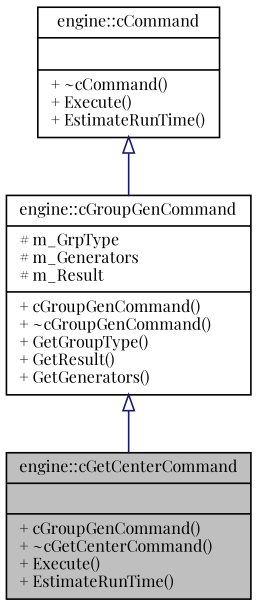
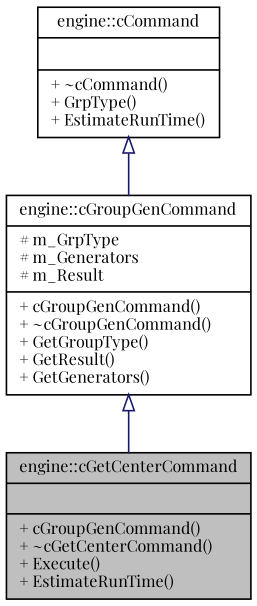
(92, 103) -> (94, 103)
